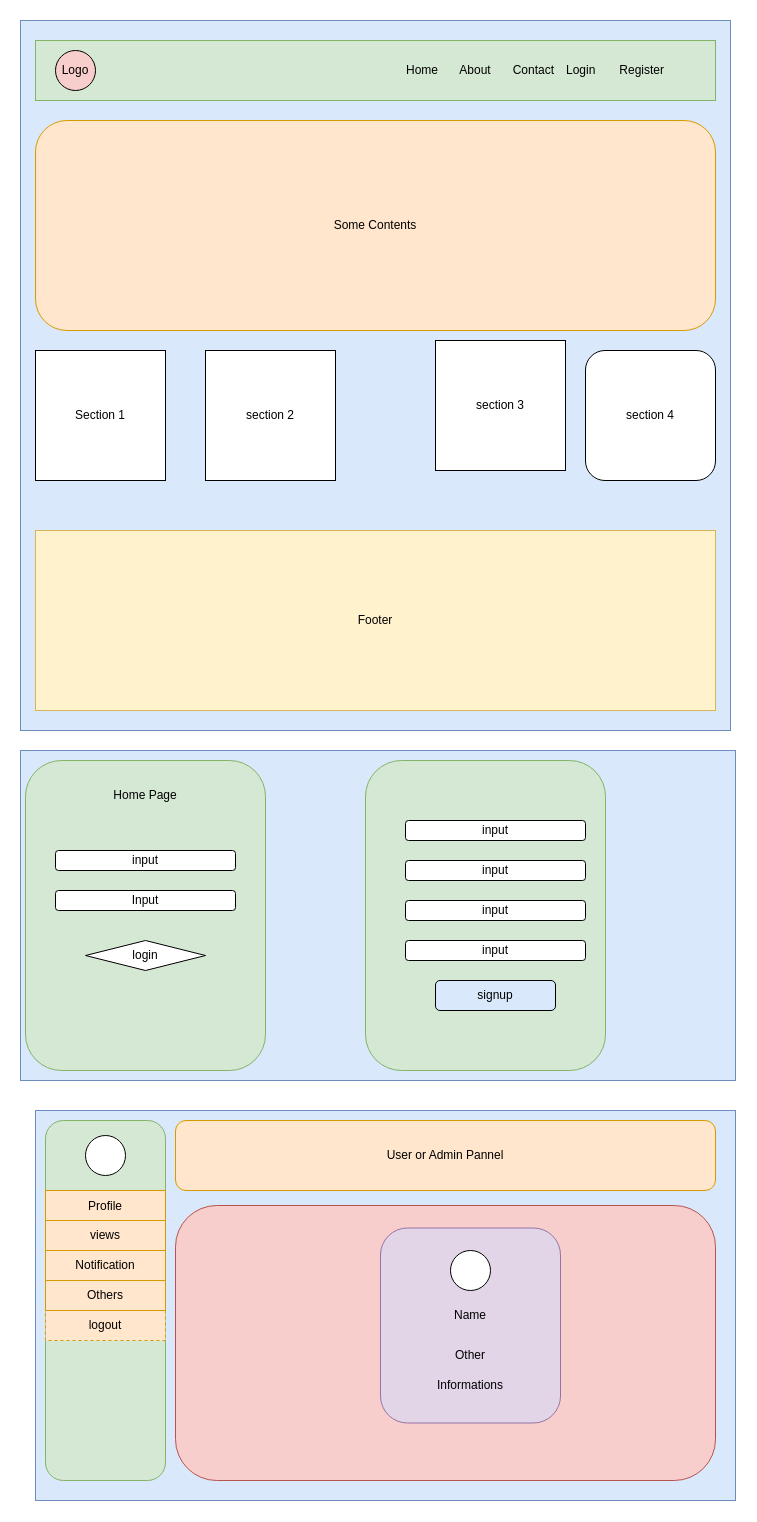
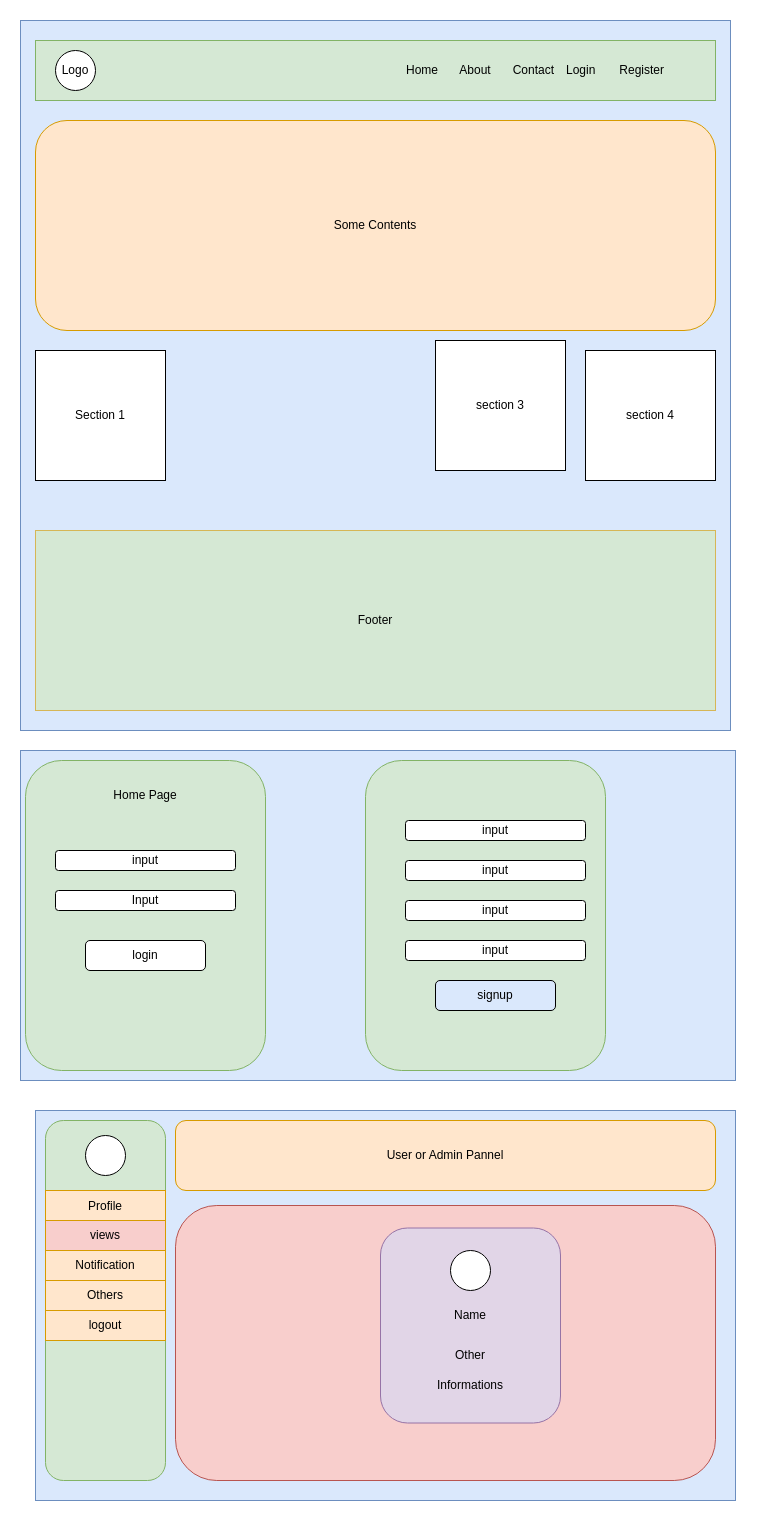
(76, 71) -> (76, 71)
(271, 416) -> none
(651, 416) -> (651, 416)
(376, 621) -> (376, 621)
(146, 956) -> (146, 956)
(106, 1236) -> (106, 1236)
(106, 1326) -> (106, 1326)
